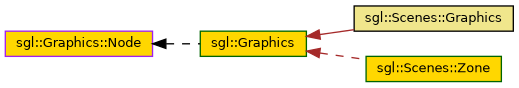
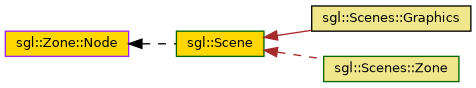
(79, 44) -> (67, 44)
(253, 44) -> (220, 44)
(434, 69) -> (391, 69)
